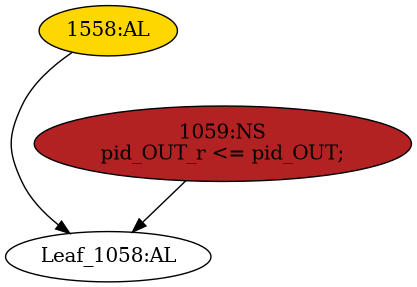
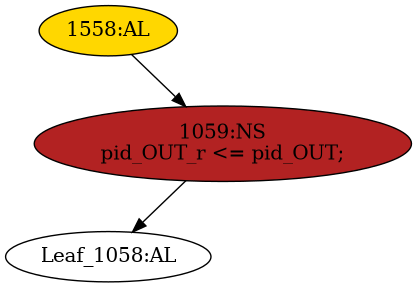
(12, 135) -> (153, 76)
